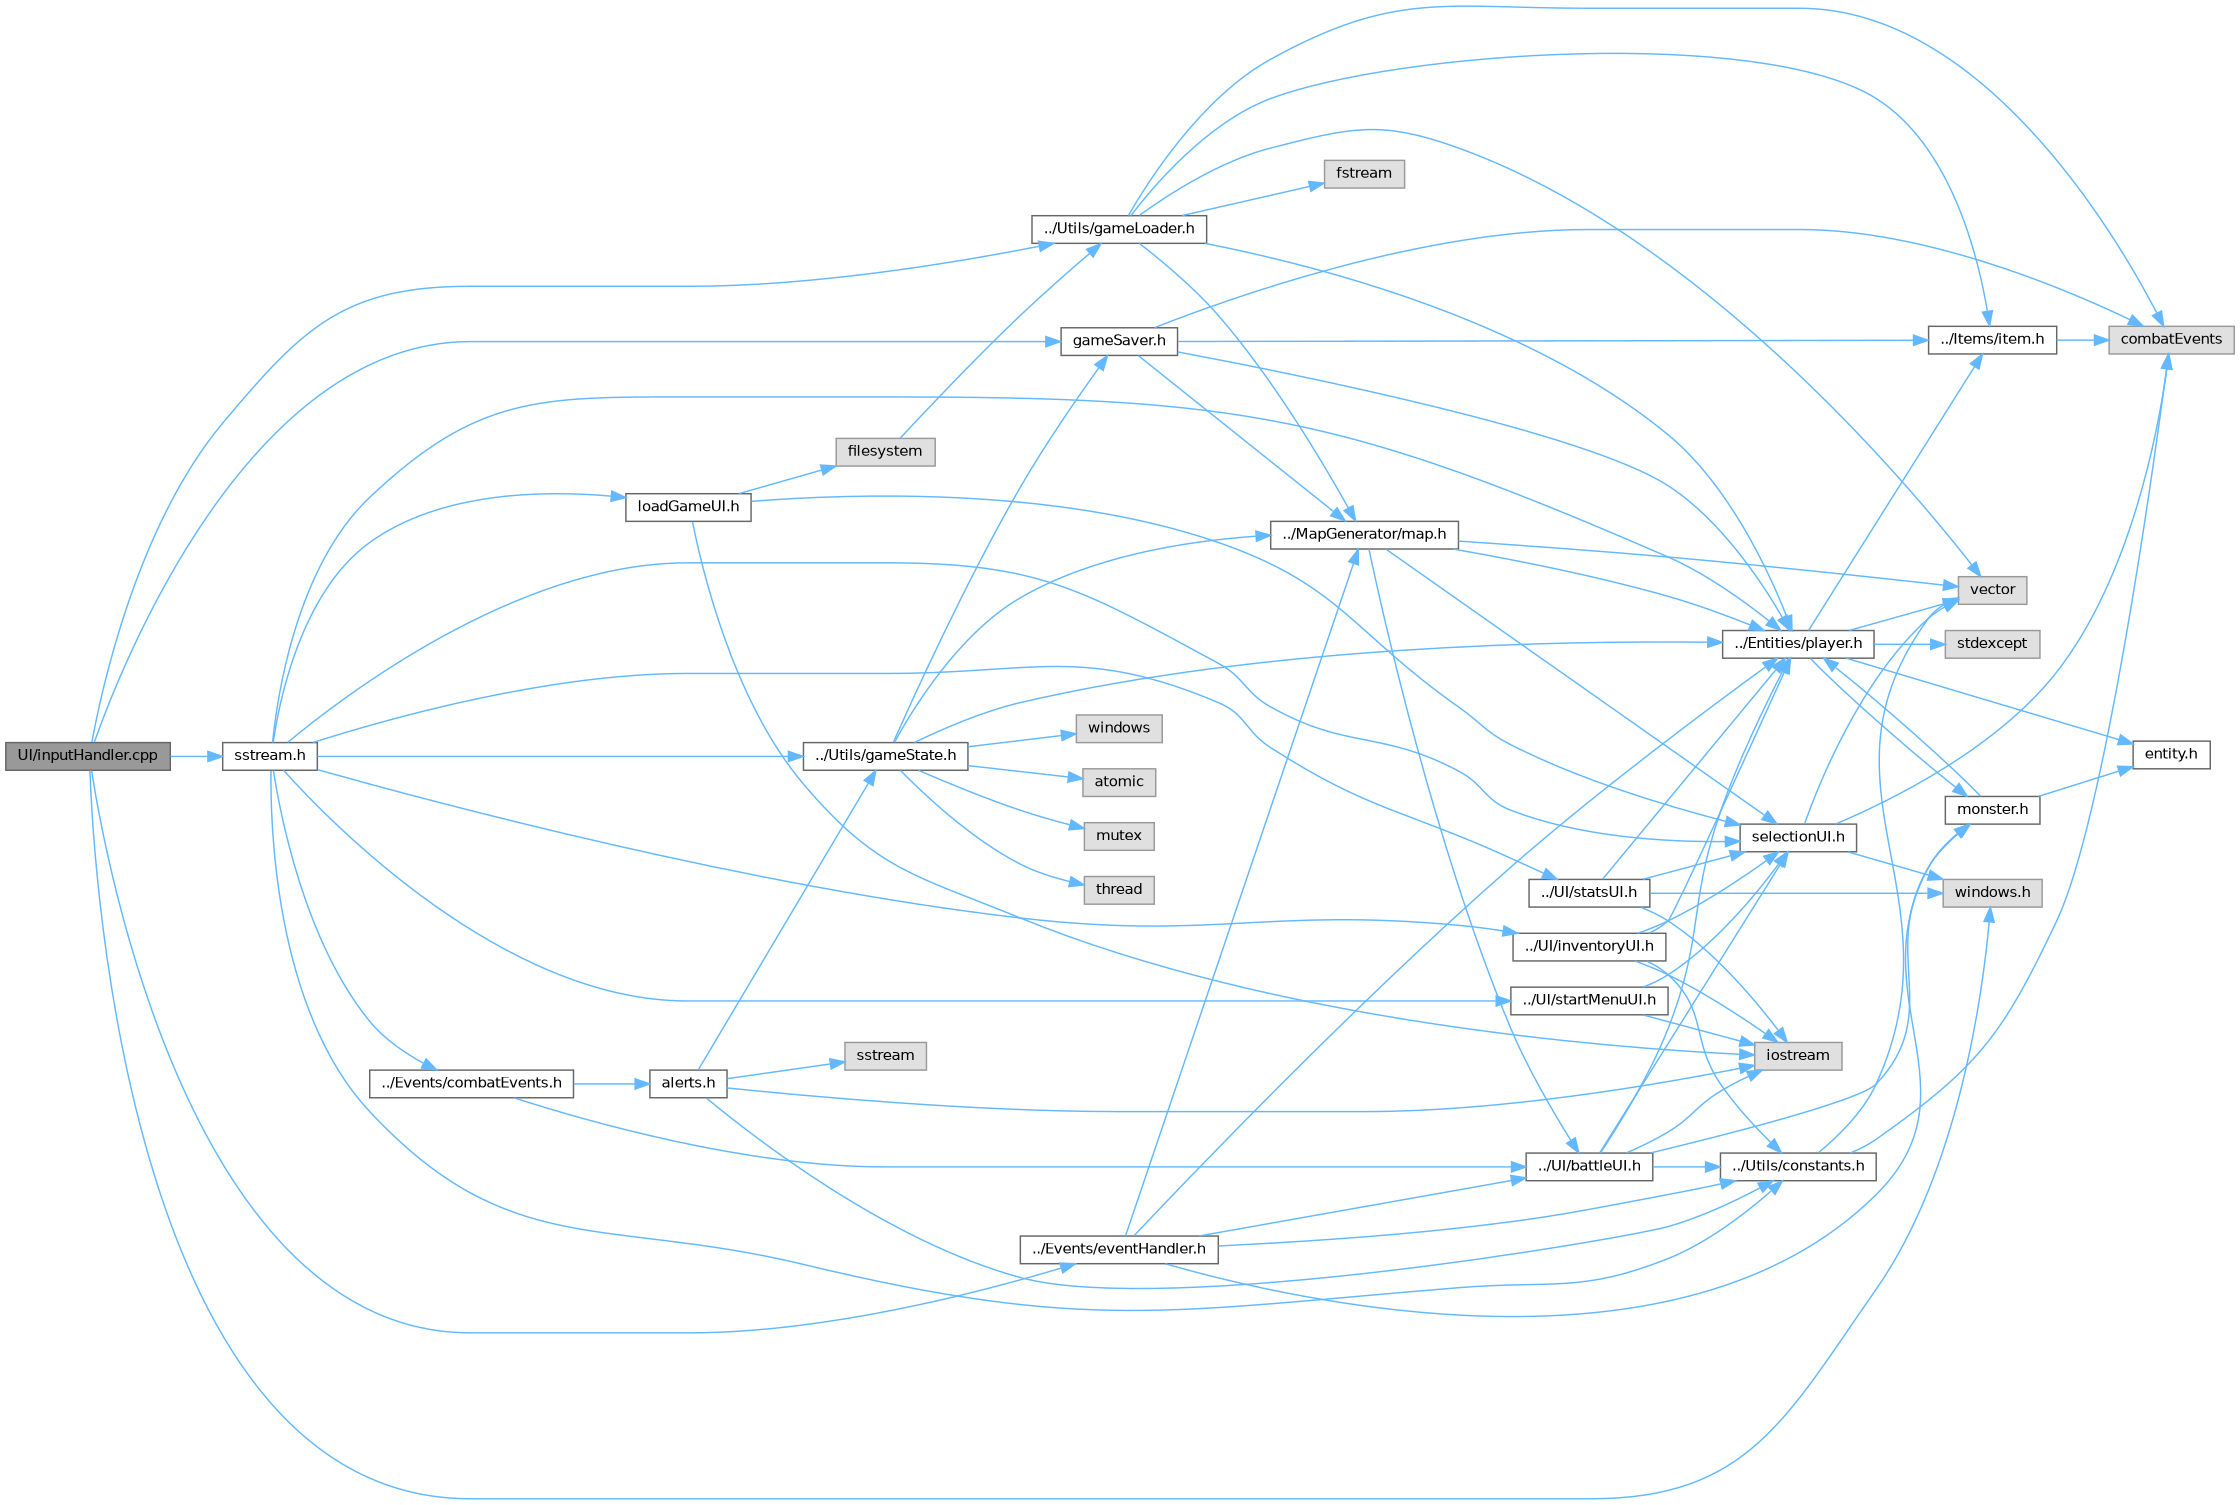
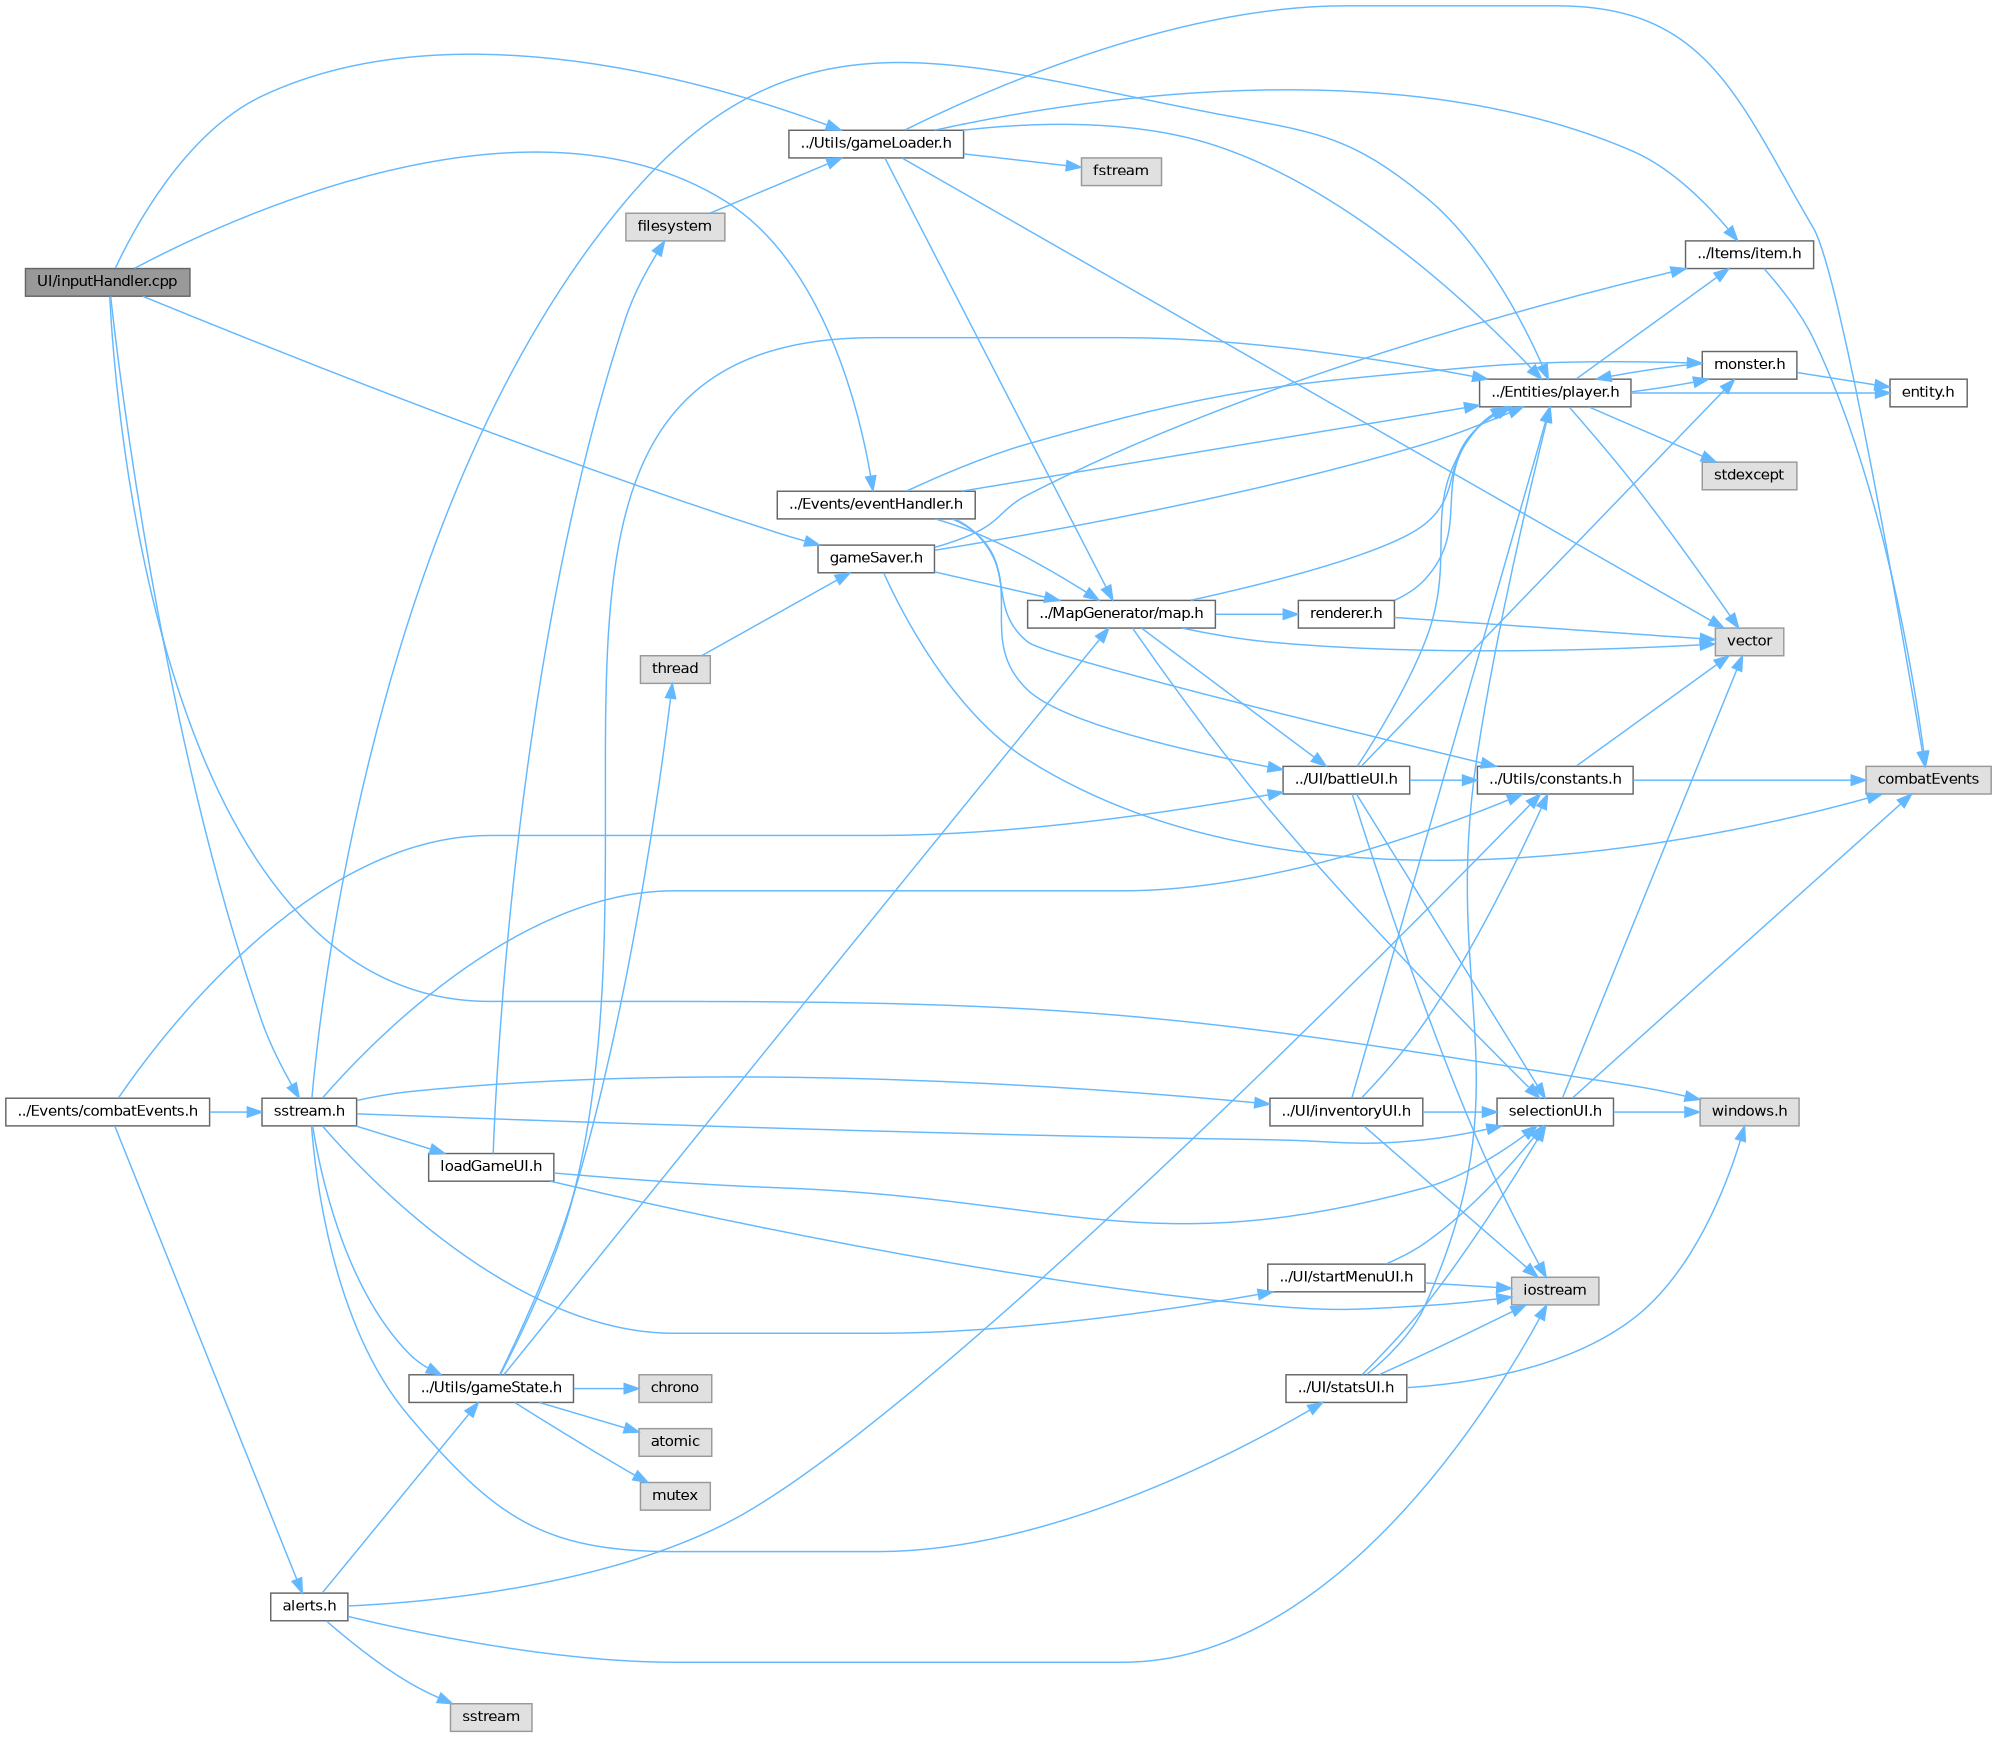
(986, 549) -> (769, 618)
none -> (1346, 614)
(1119, 729) -> (675, 1389)
(319, 934) -> (228, 1112)
